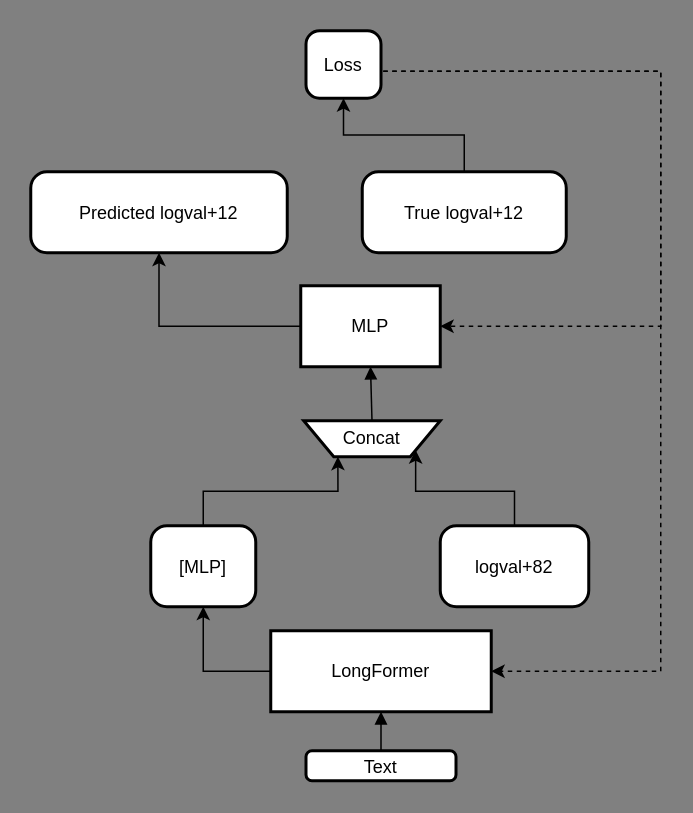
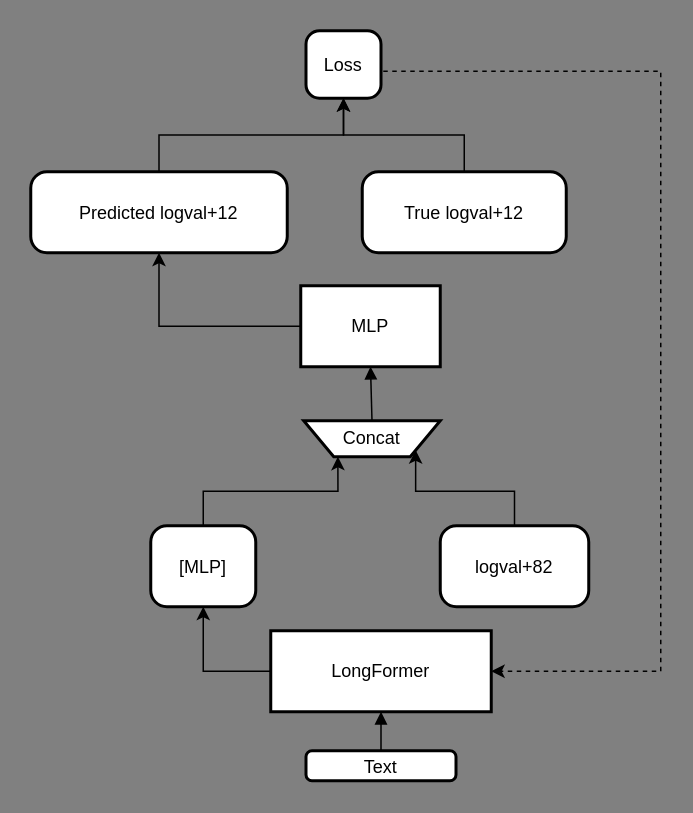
none -> (232, 135)
(554, 326) -> none
